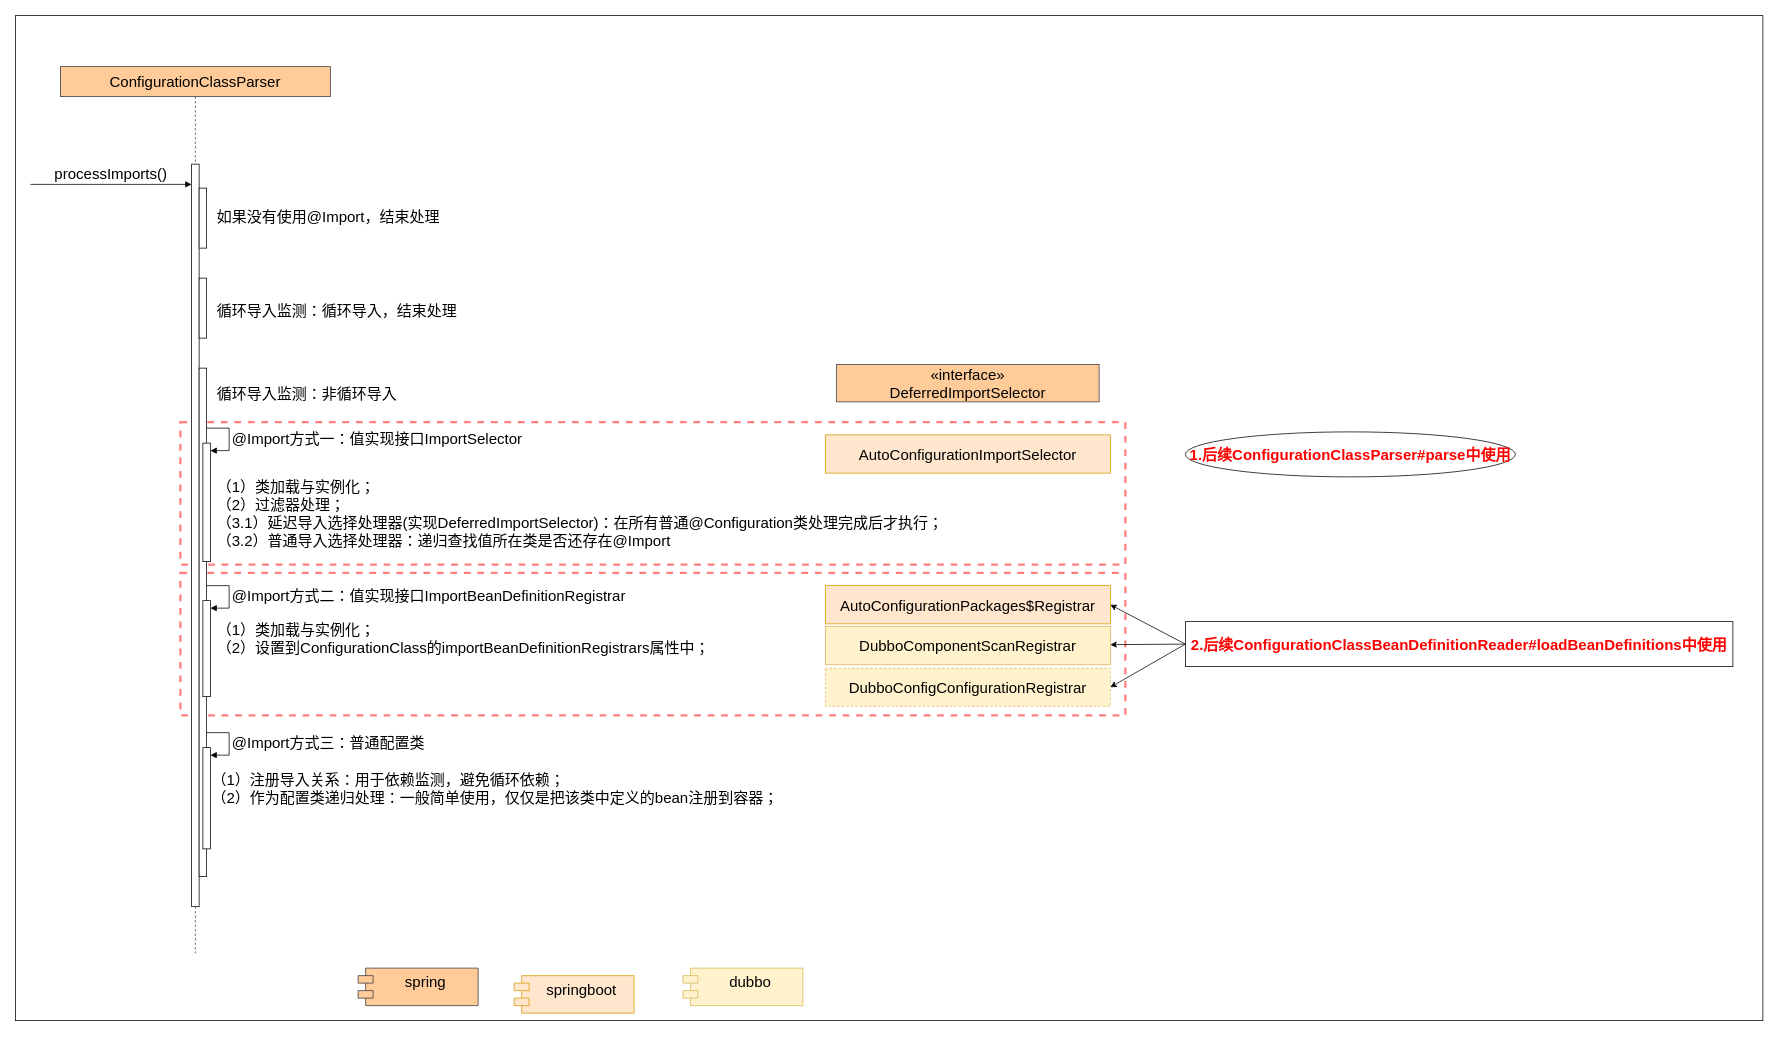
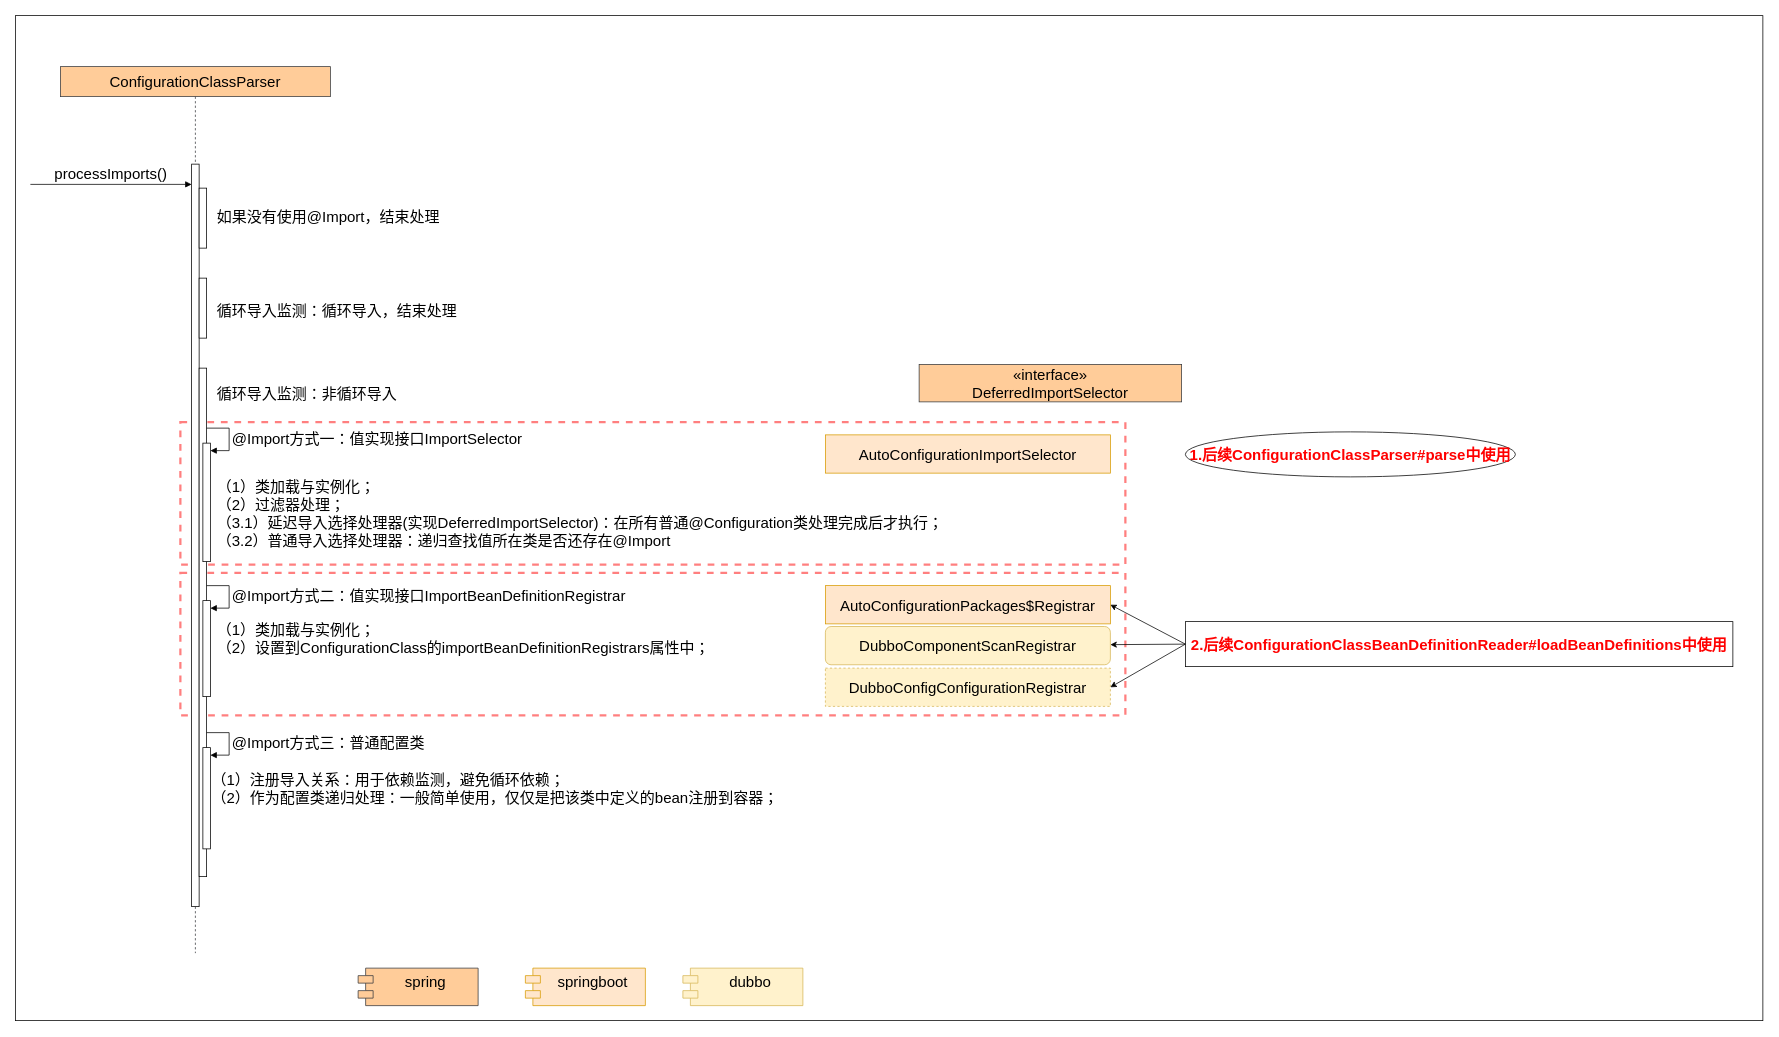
(968, 383) -> (1050, 383)
(968, 645) -> (968, 645)
(574, 994) -> (585, 987)
